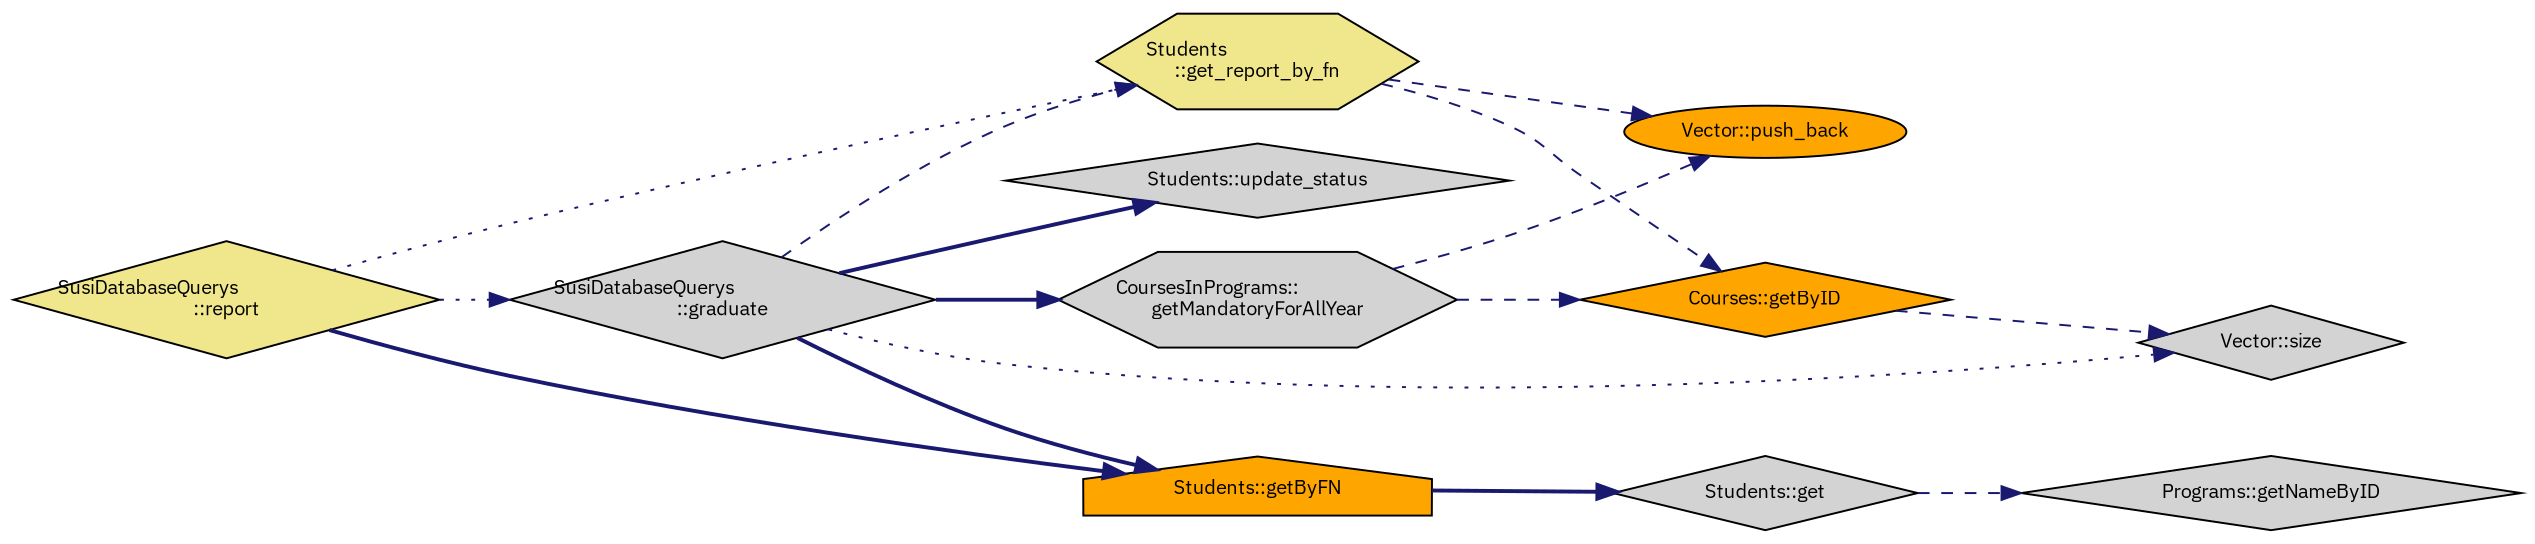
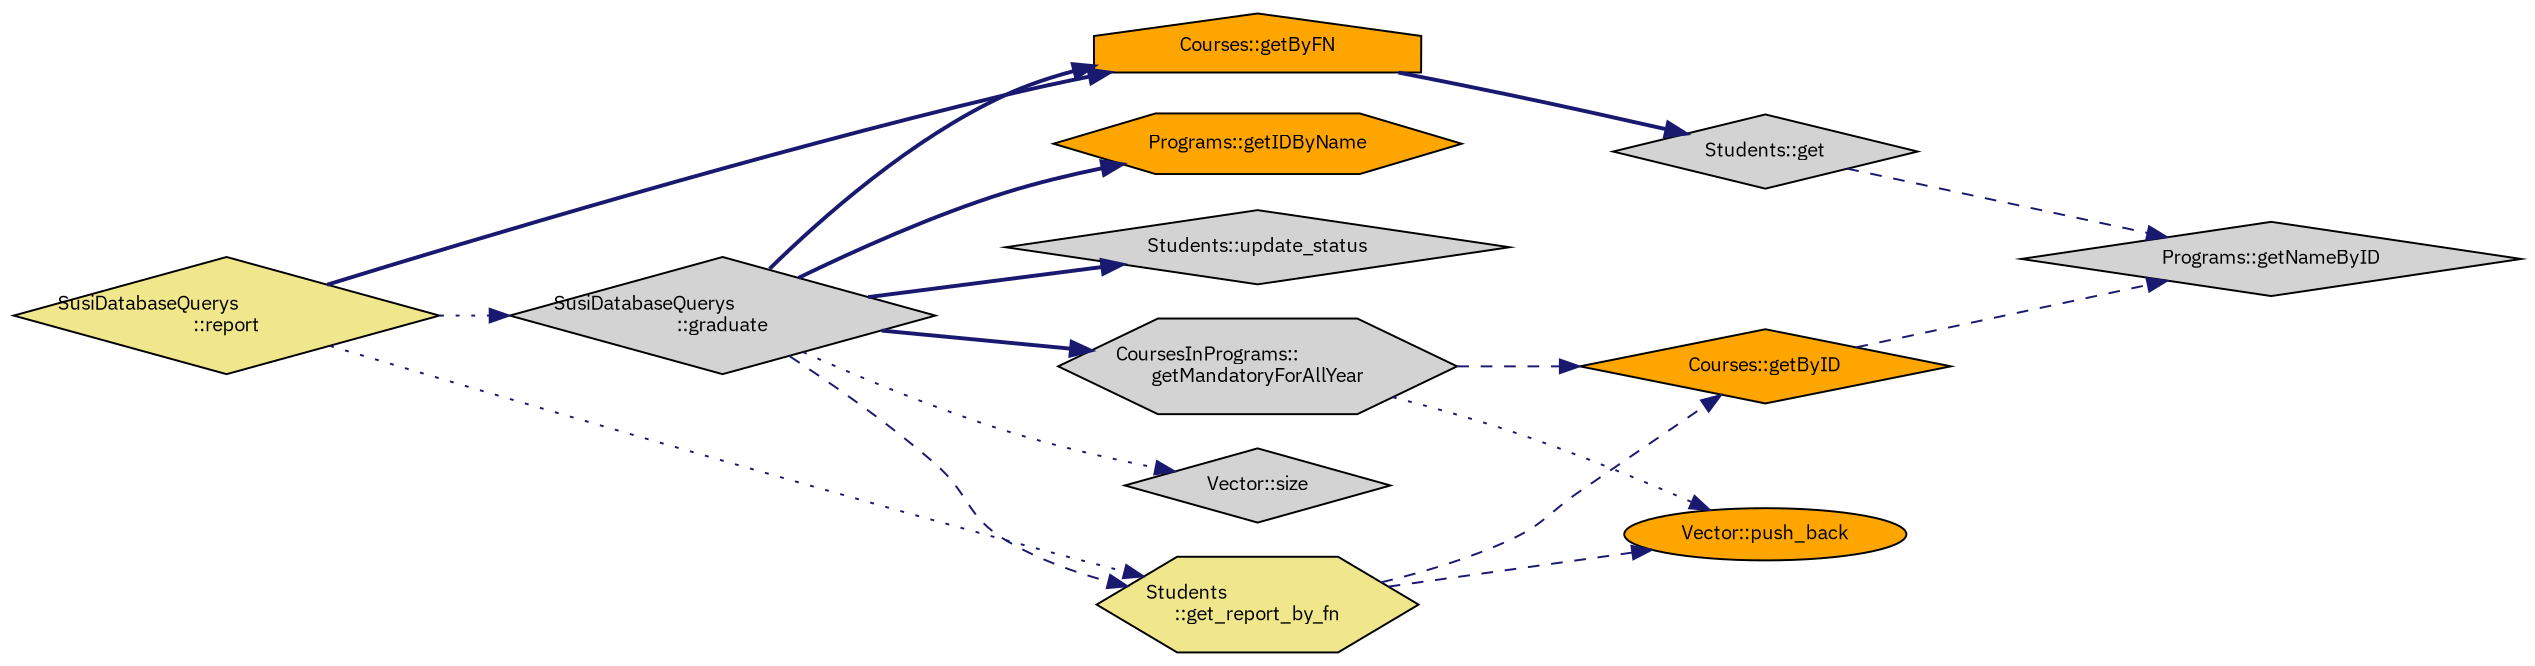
none -> (1258, 144)
(1544, 223) -> (1544, 443)
(2022, 322) -> (2002, 316)
(1258, 489) -> (1258, 46)
